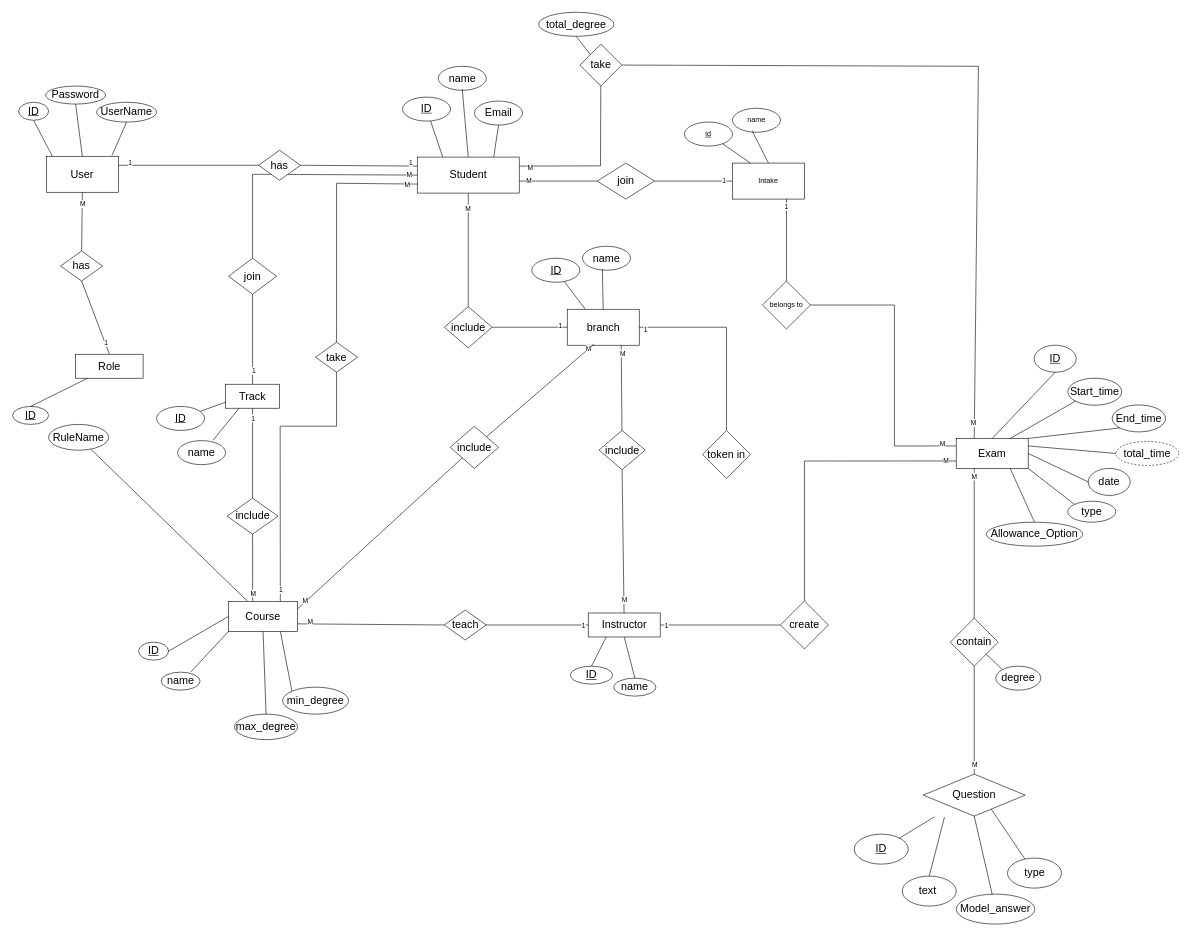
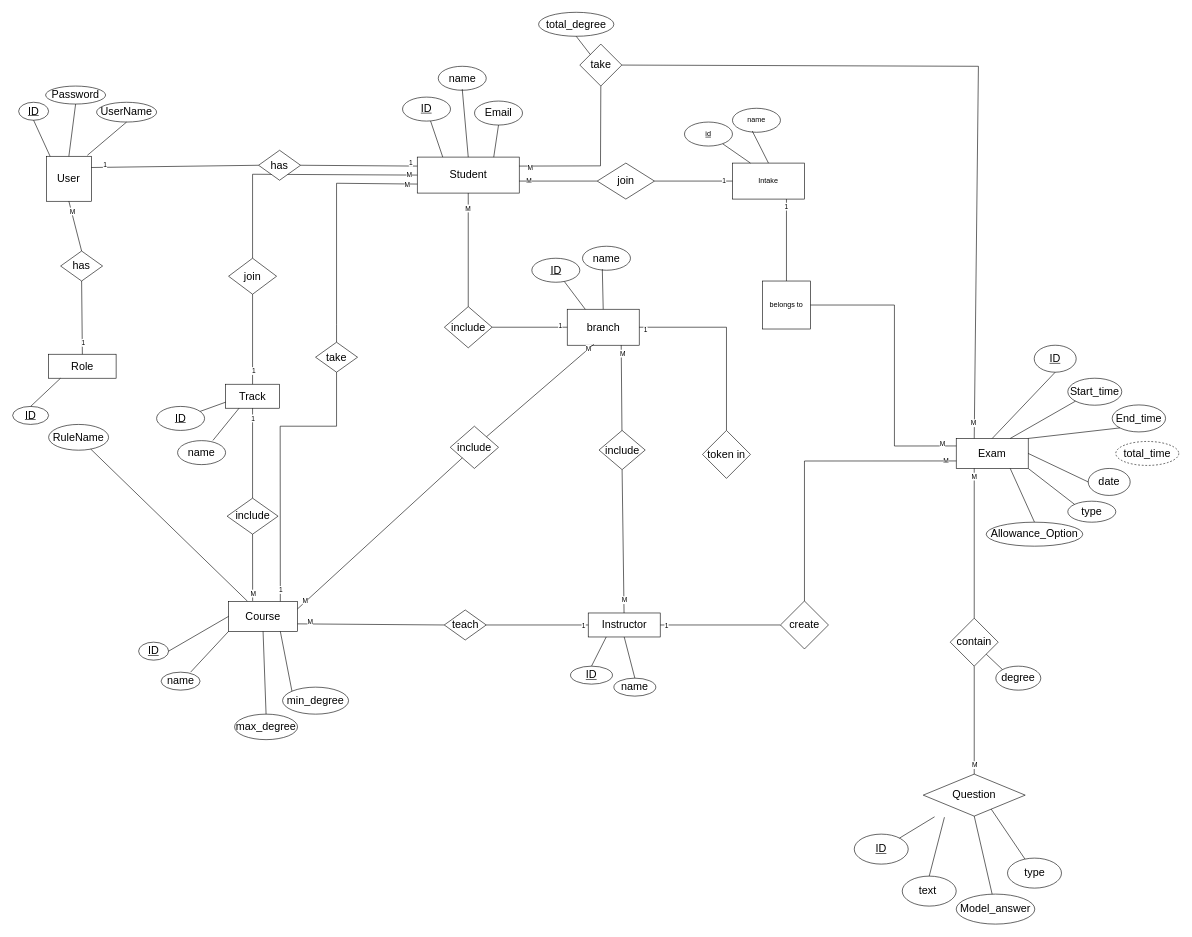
(82, 174) -> (69, 179)
(786, 305) -> (786, 305)
(109, 366) -> (82, 366)
(1071, 450) -> none
